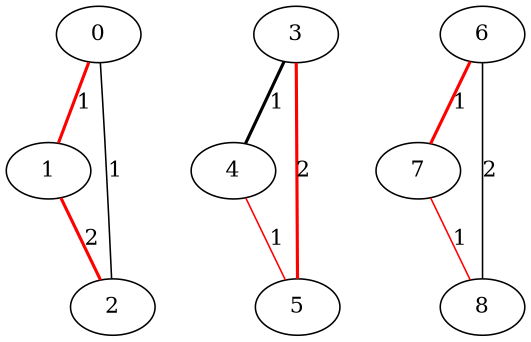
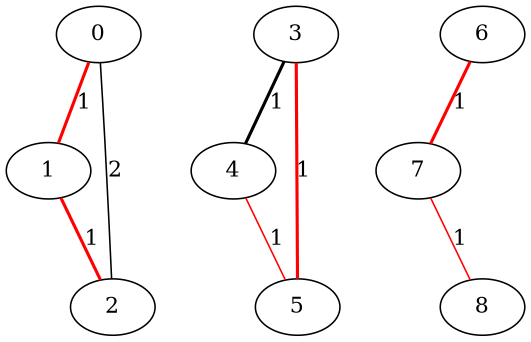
(116, 171) -> (116, 171)
(304, 171) -> (304, 171)
(483, 171) -> none
(92, 239) -> (92, 239)
